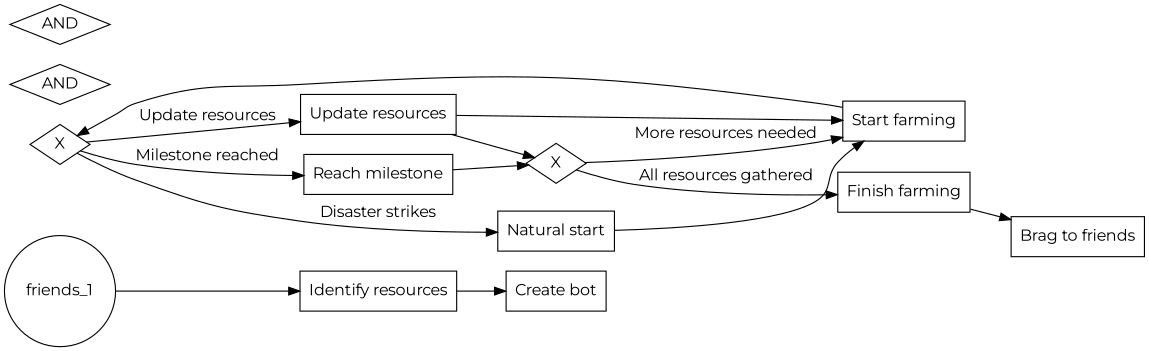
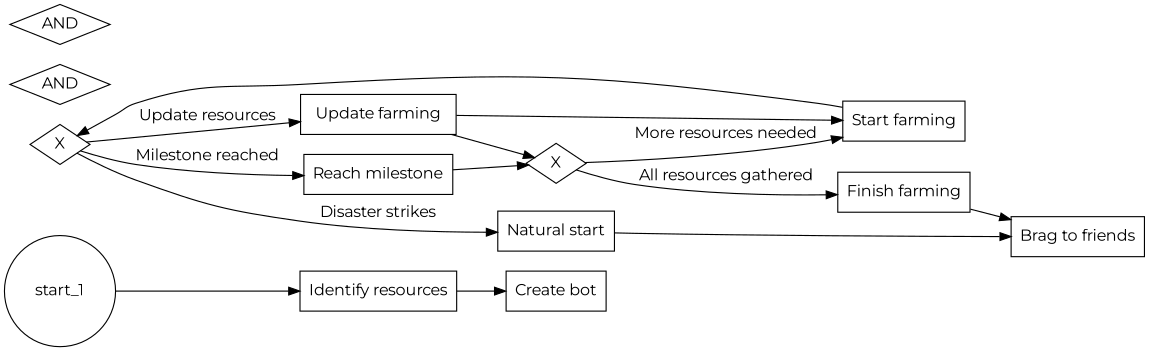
(378, 114) -> (378, 114)
(750, 220) -> (807, 236)
(60, 291) -> (60, 291)
